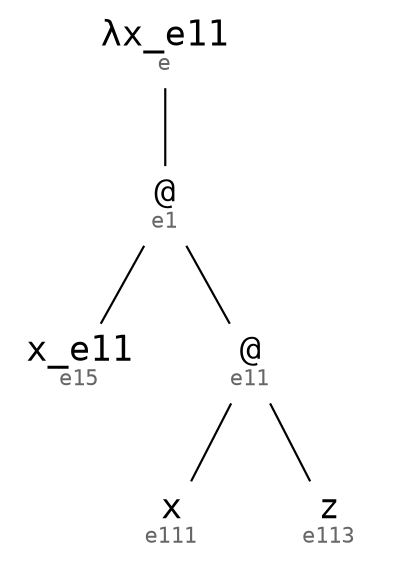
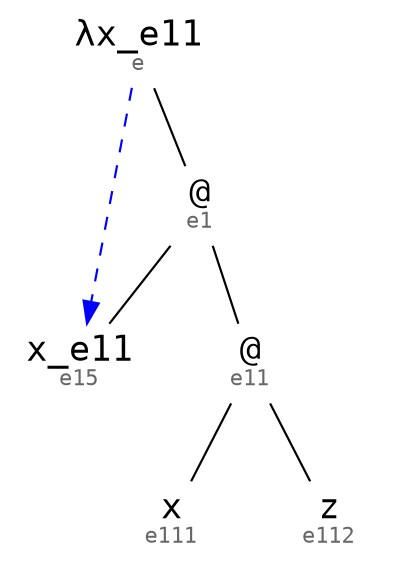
none -> (112, 195)
(329, 536) -> (329, 536)
